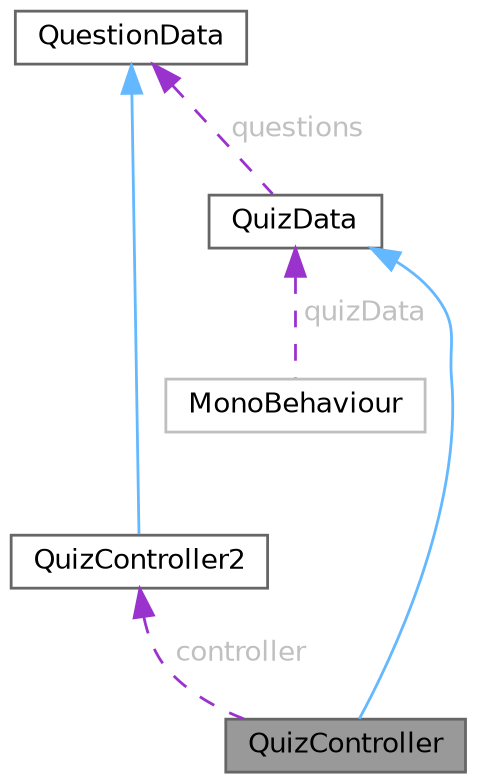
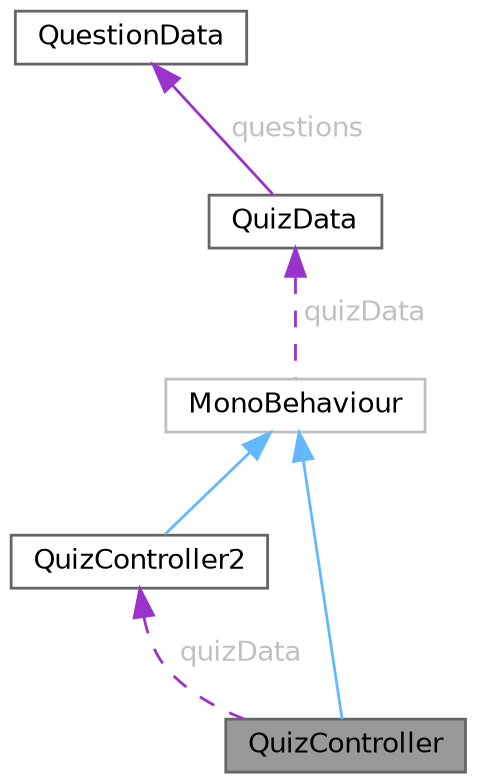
(222, 140) -> (222, 140)
(135, 314) -> (207, 493)
(445, 487) -> (323, 590)
(237, 654) -> (237, 654)
